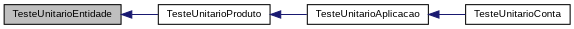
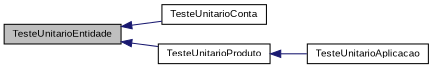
(452, 14) -> (147, 23)
